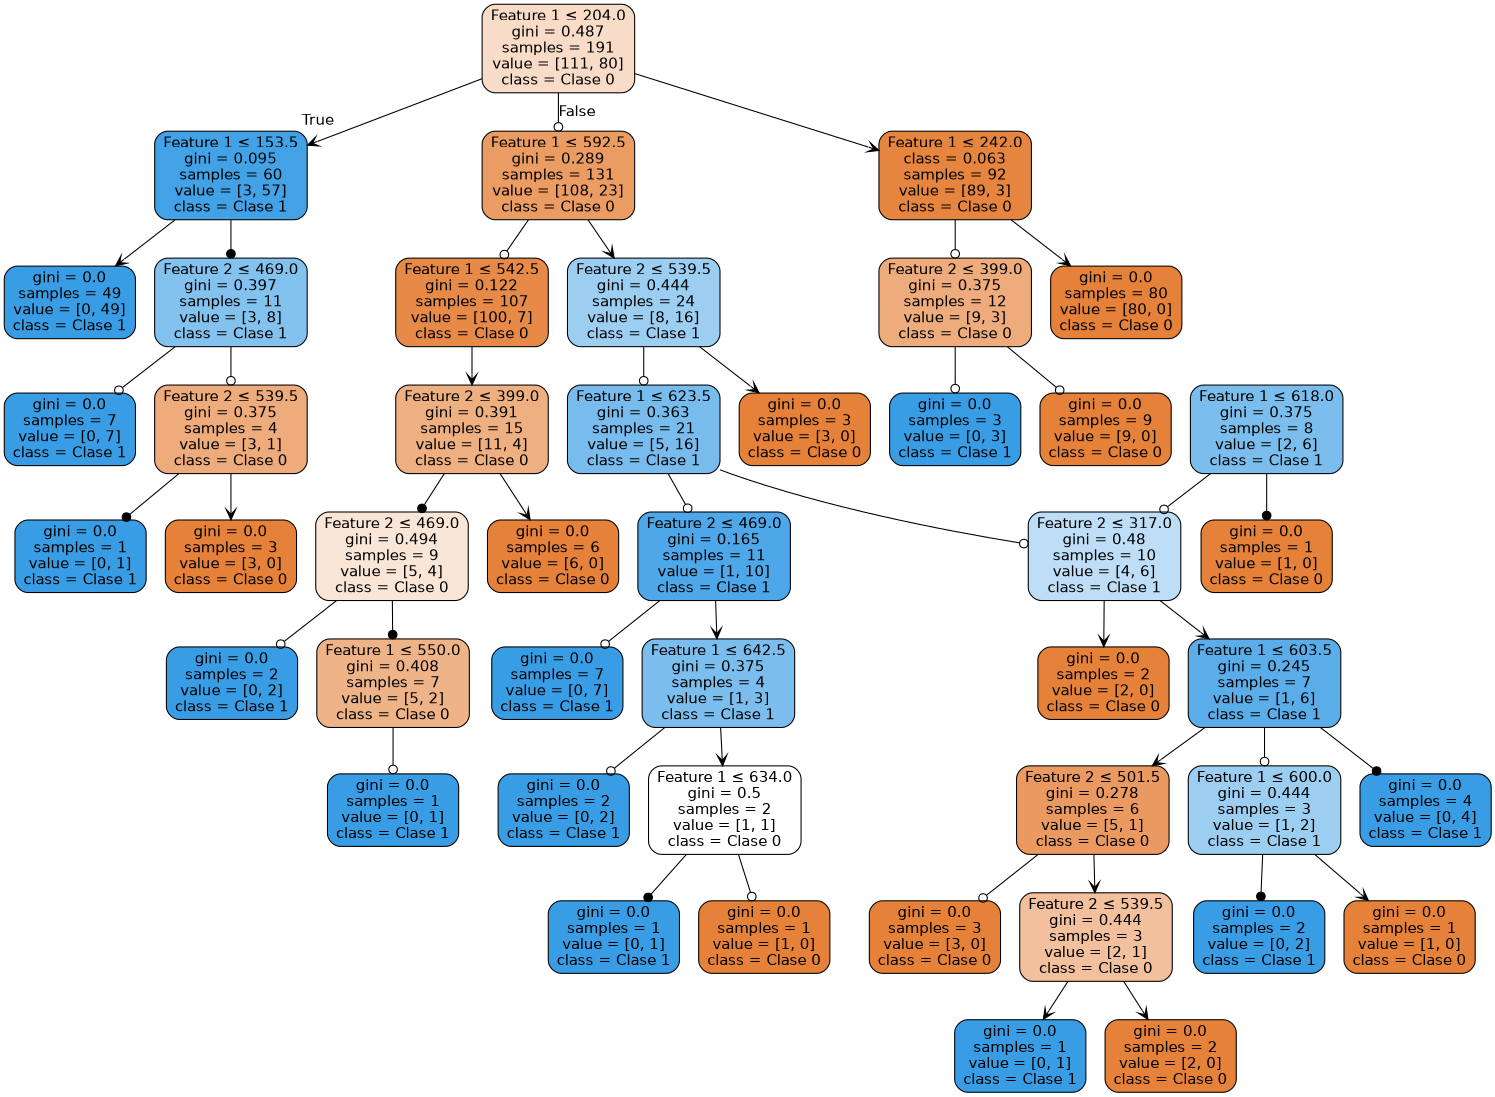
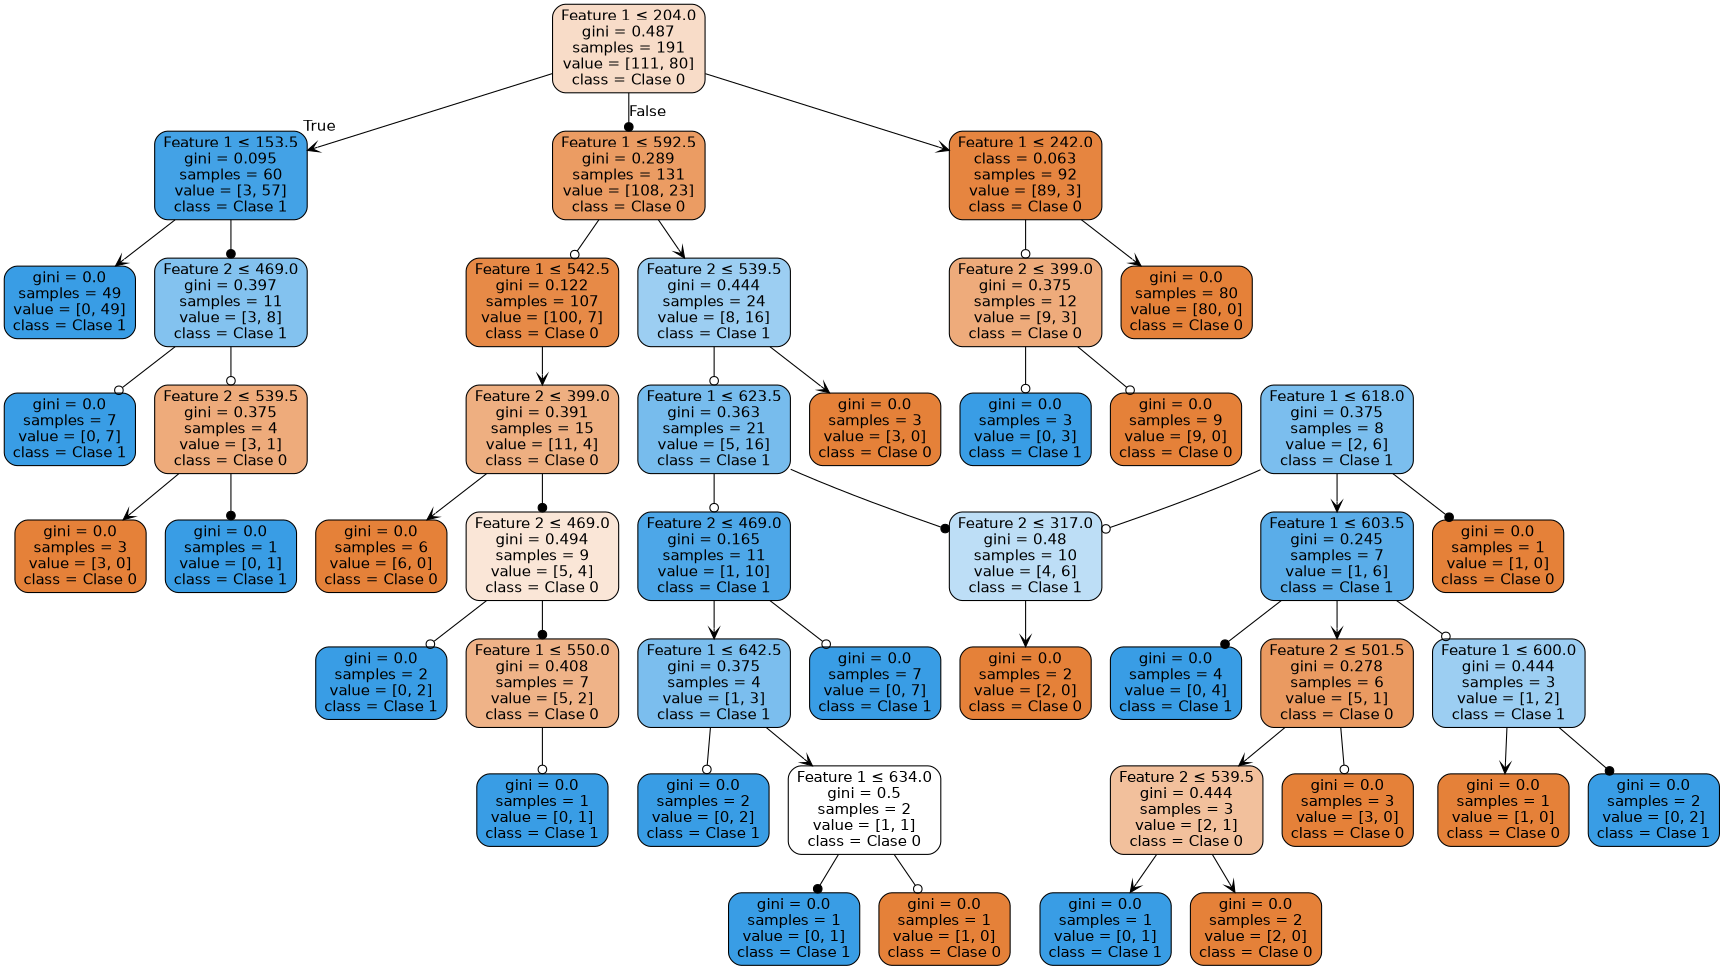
(558, 108) -> (629, 108)
(868, 513) -> (865, 500)
(1180, 616) -> (1337, 487)
